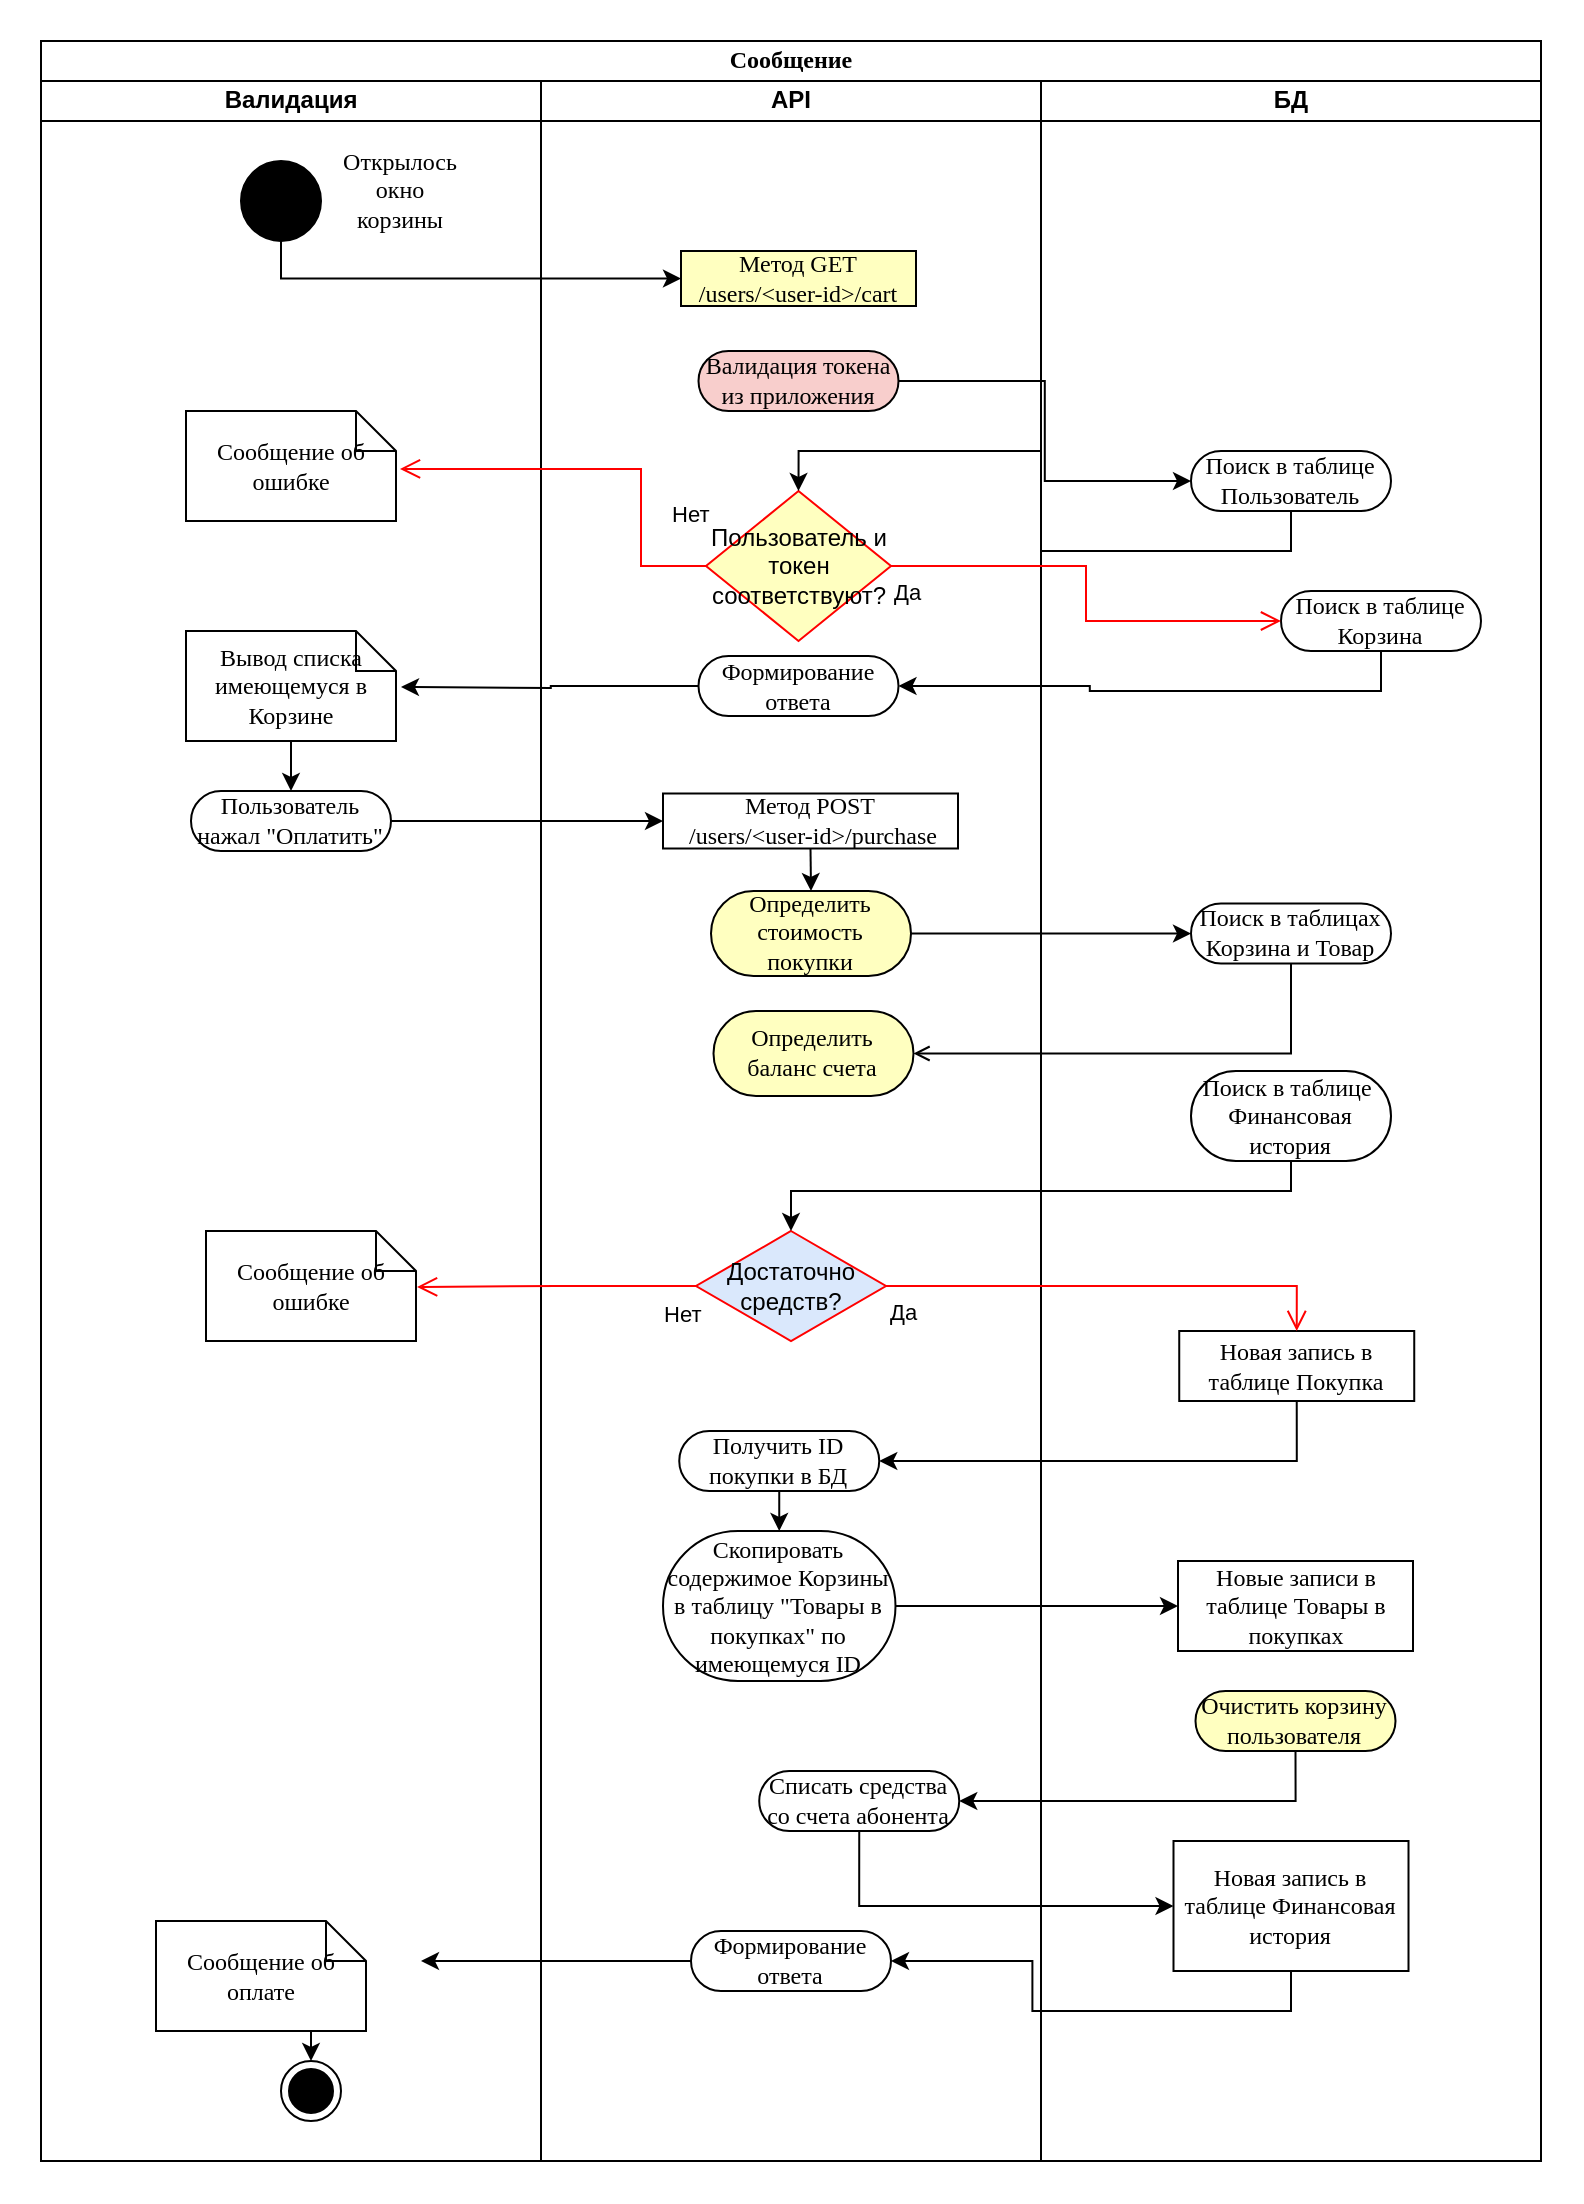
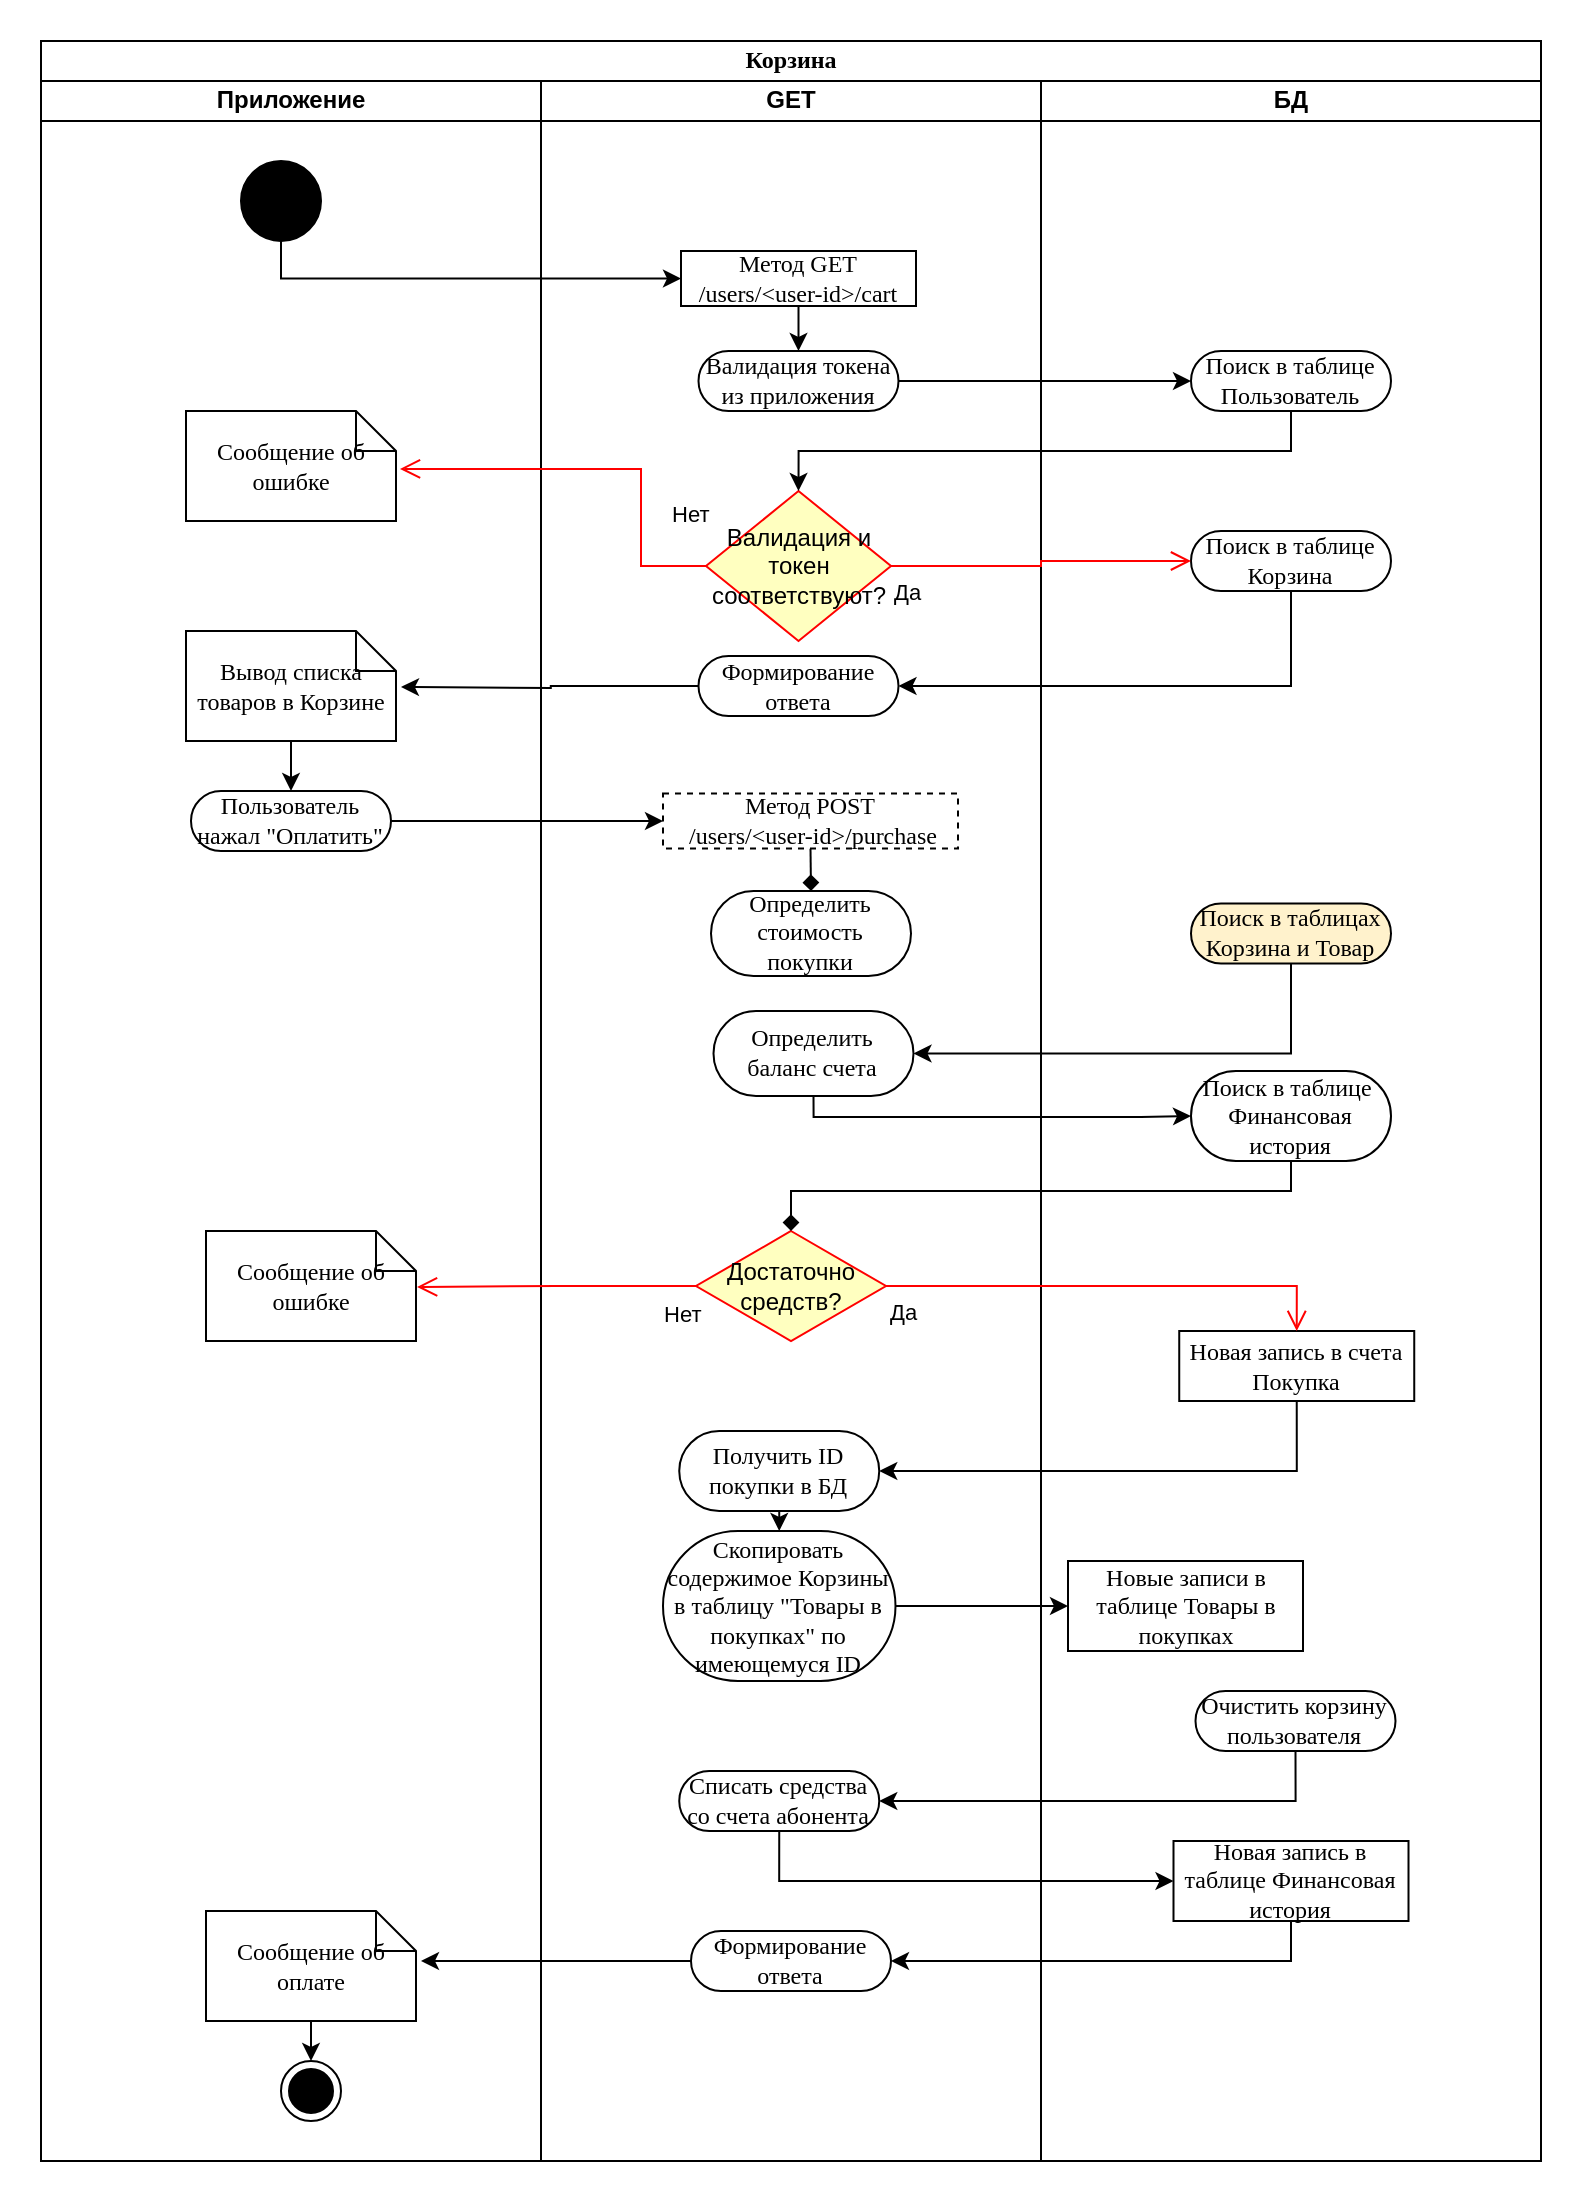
(792, 61) -> (792, 61)
(292, 101) -> (292, 101)
(792, 101) -> (792, 101)
(401, 191) -> none
(799, 279) -> (799, 279)
none -> (799, 322)
(799, 381) -> (799, 381)
(1291, 481) -> (1291, 381)
(800, 567) -> (800, 567)
(1381, 621) -> (1291, 561)
(292, 687) -> (292, 687)
(811, 821) -> (811, 821)
(811, 876) -> (811, 875)
(811, 934) -> (811, 934)
(1111, 934) -> none
(1291, 934) -> (1291, 934)
(814, 1054) -> (814, 1054)
(925, 1054) -> (928, 1054)
none -> (915, 1117)
(791, 1216) -> (791, 1215)
(791, 1286) -> (791, 1286)
(1297, 1367) -> (1297, 1367)
(779, 1461) -> (779, 1471)
(1296, 1606) -> (1186, 1606)
(1296, 1721) -> (1296, 1721)
(859, 1801) -> (779, 1801)
(1291, 1906) -> (1291, 1881)
(261, 1976) -> (311, 1966)
